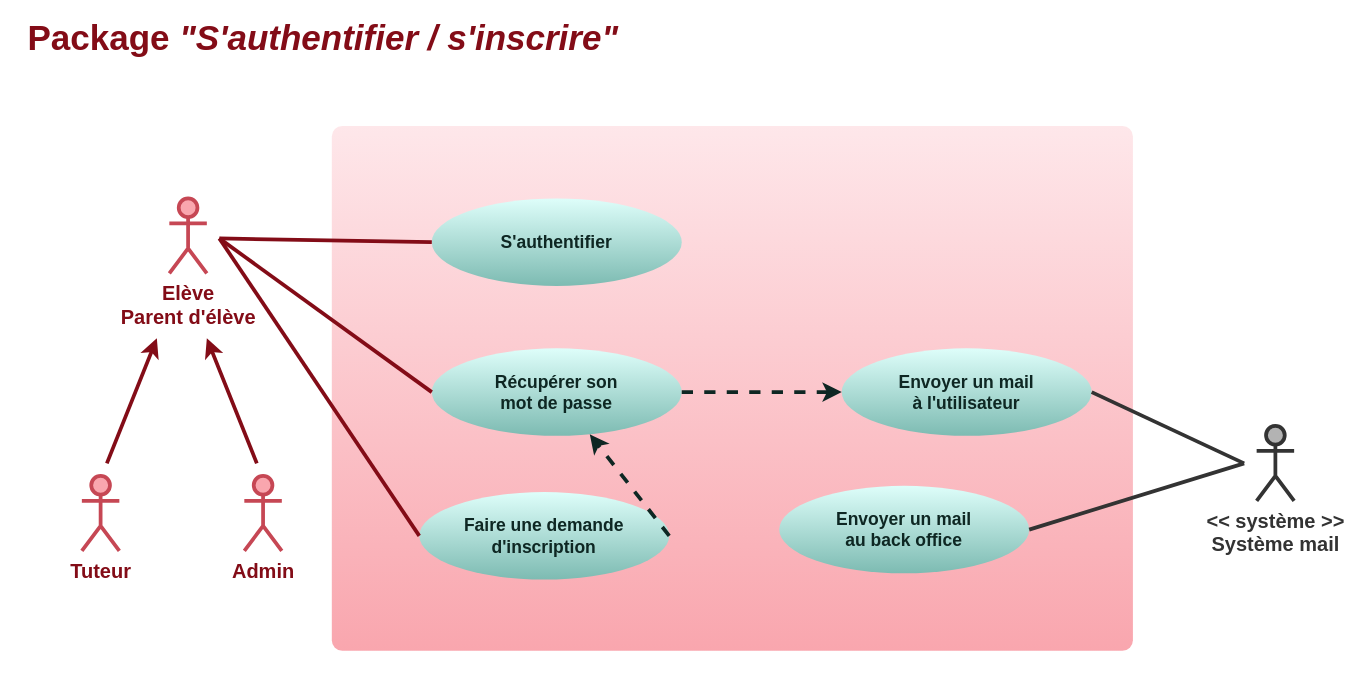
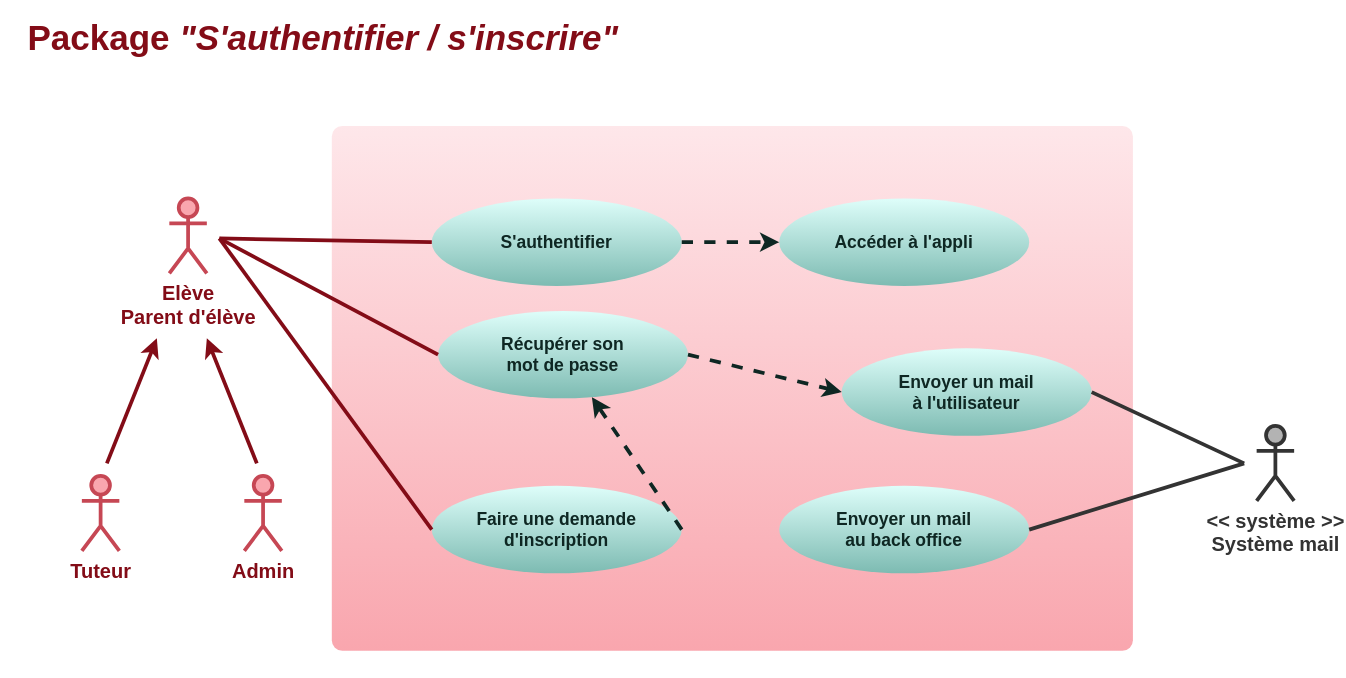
none -> (747, 242)
none -> (904, 242)
(557, 392) -> (563, 354)
(544, 536) -> (557, 529)
